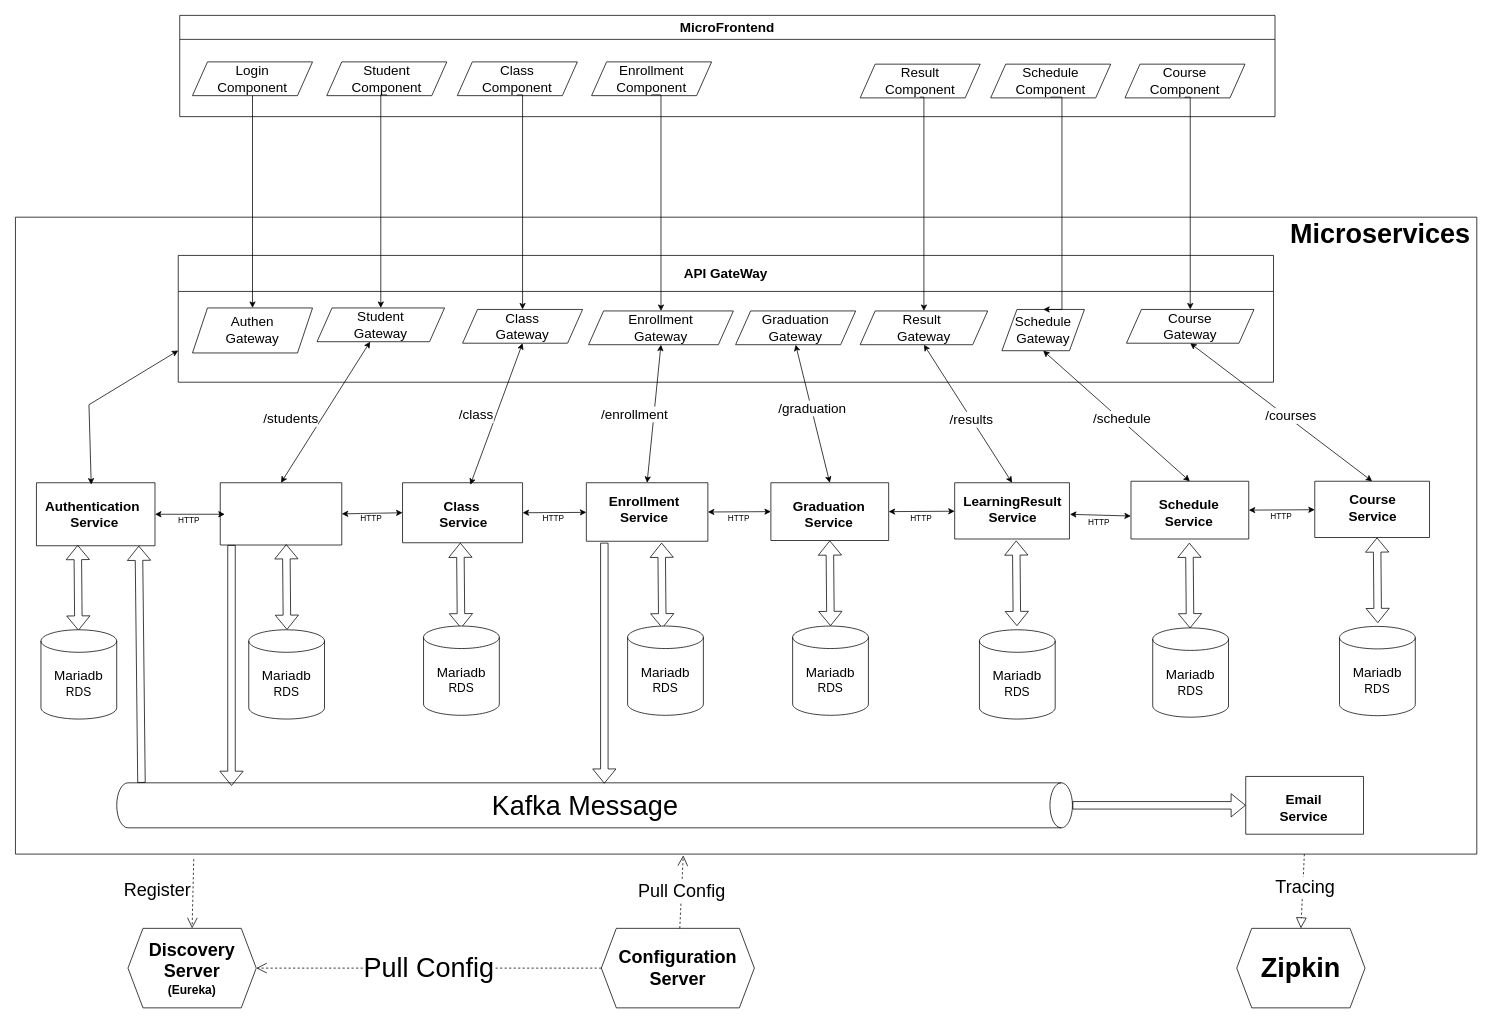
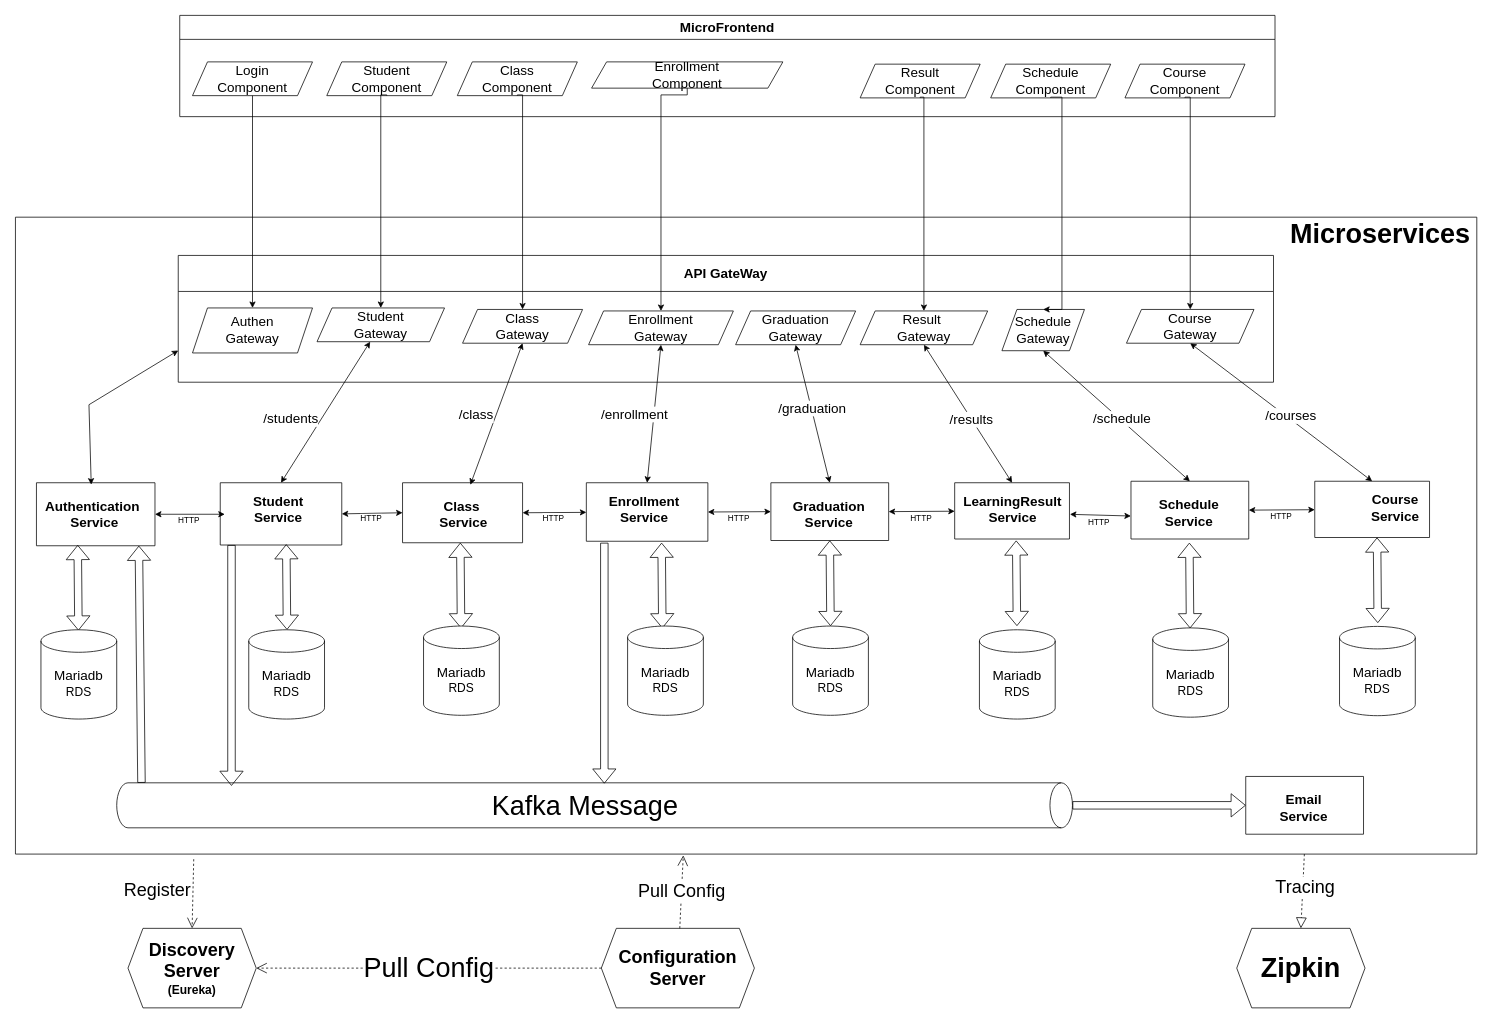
(651, 79) -> (687, 75)
(1372, 508) -> (1395, 508)
none -> (278, 510)
